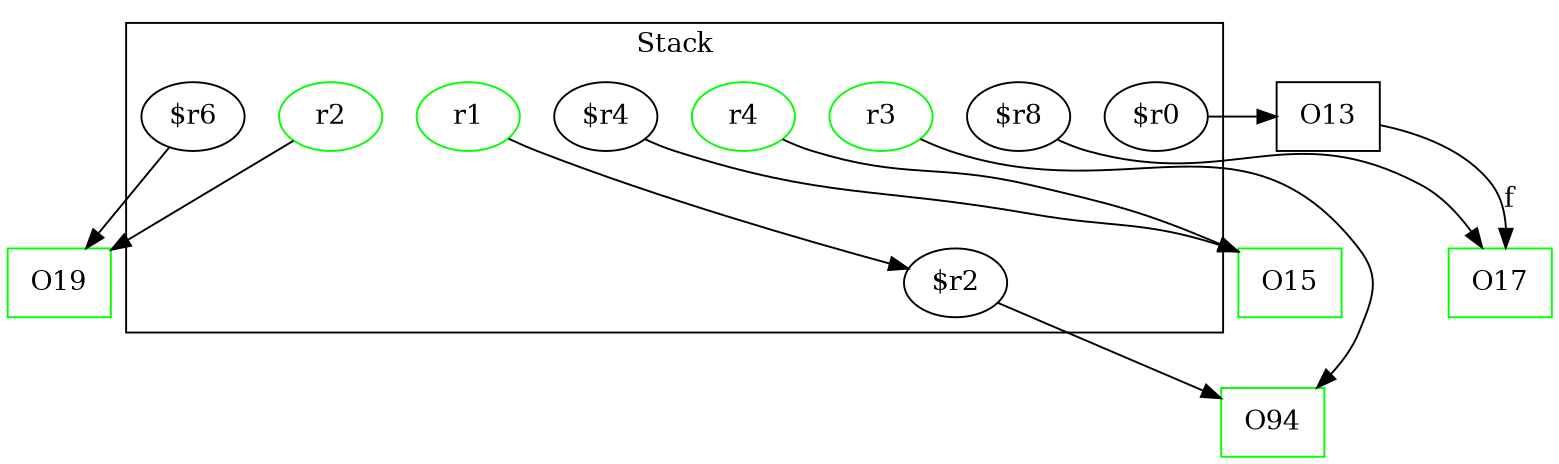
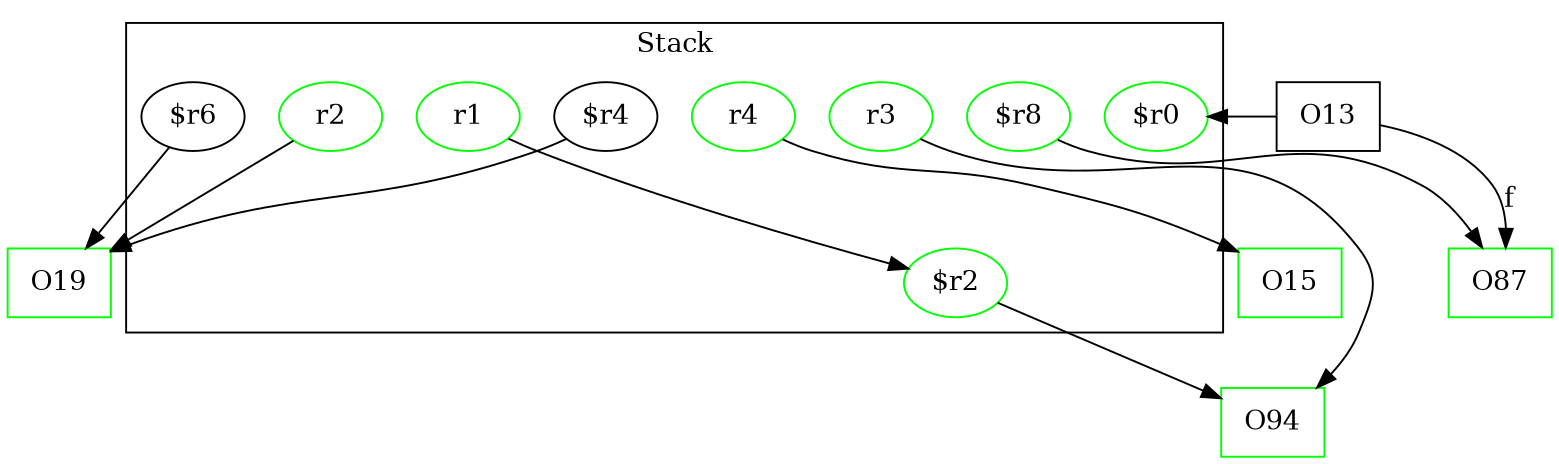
(1019, 117) -> (1019, 117)
(1156, 117) -> (1156, 117)
(1235, 117) -> (1252, 117)
(931, 199) -> (349, 195)
(956, 283) -> (956, 283)
(1500, 283) -> (1500, 283)
